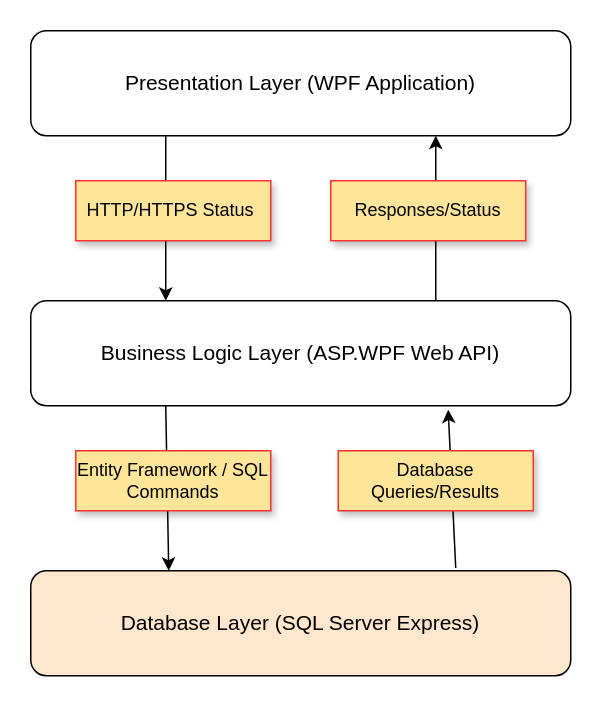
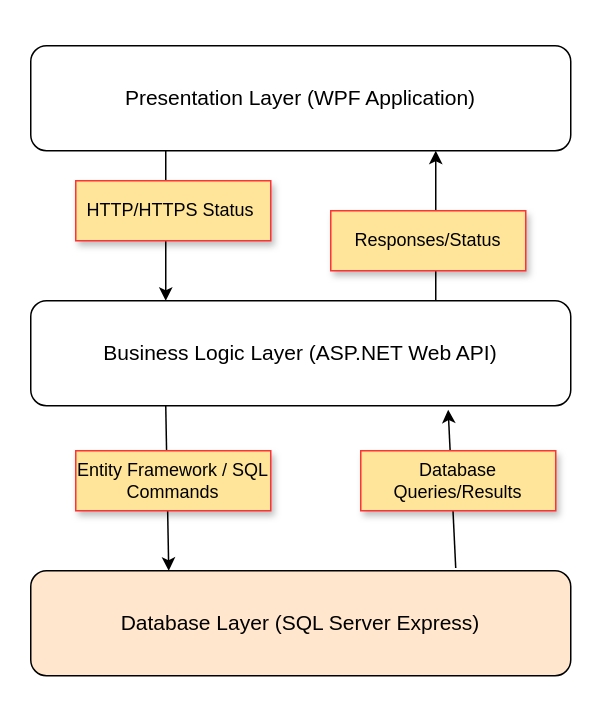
(301, 83) -> (301, 98)
(428, 211) -> (428, 241)
(301, 353) -> (301, 353)
(436, 481) -> (458, 481)
